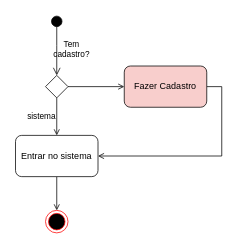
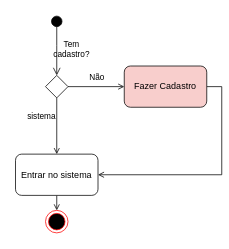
none -> (97, 77)
(57, 156) -> (57, 175)
